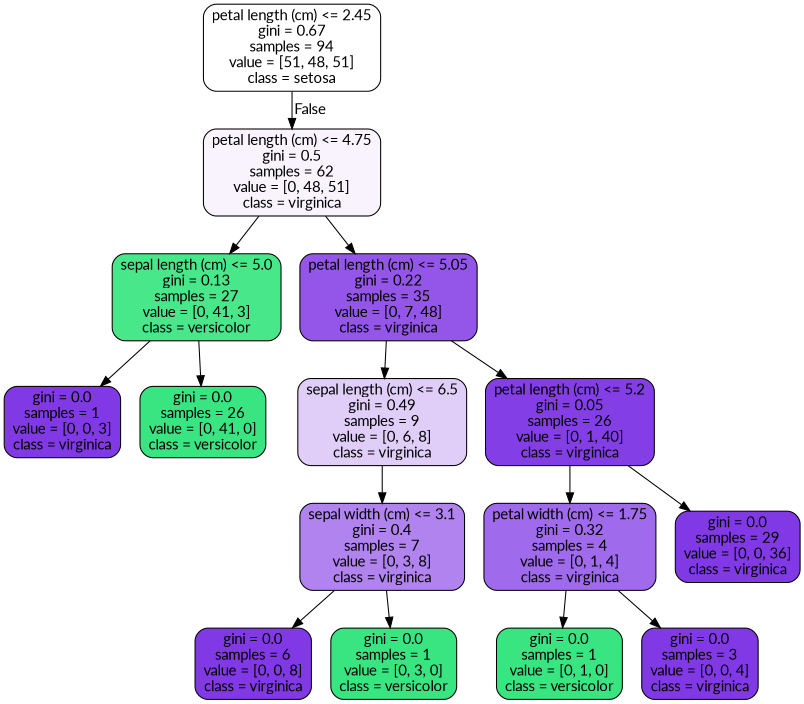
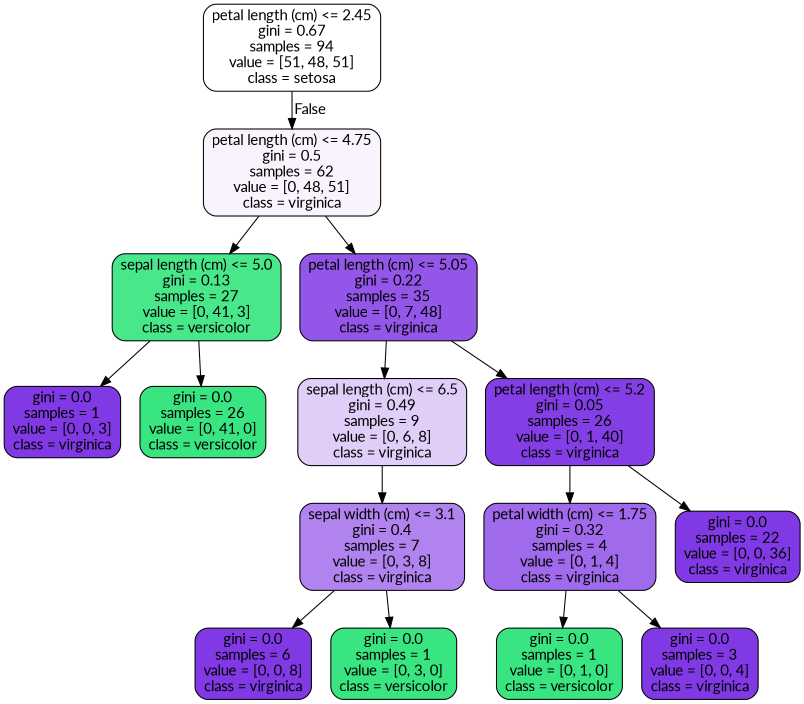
(738, 547) -> (738, 547)
